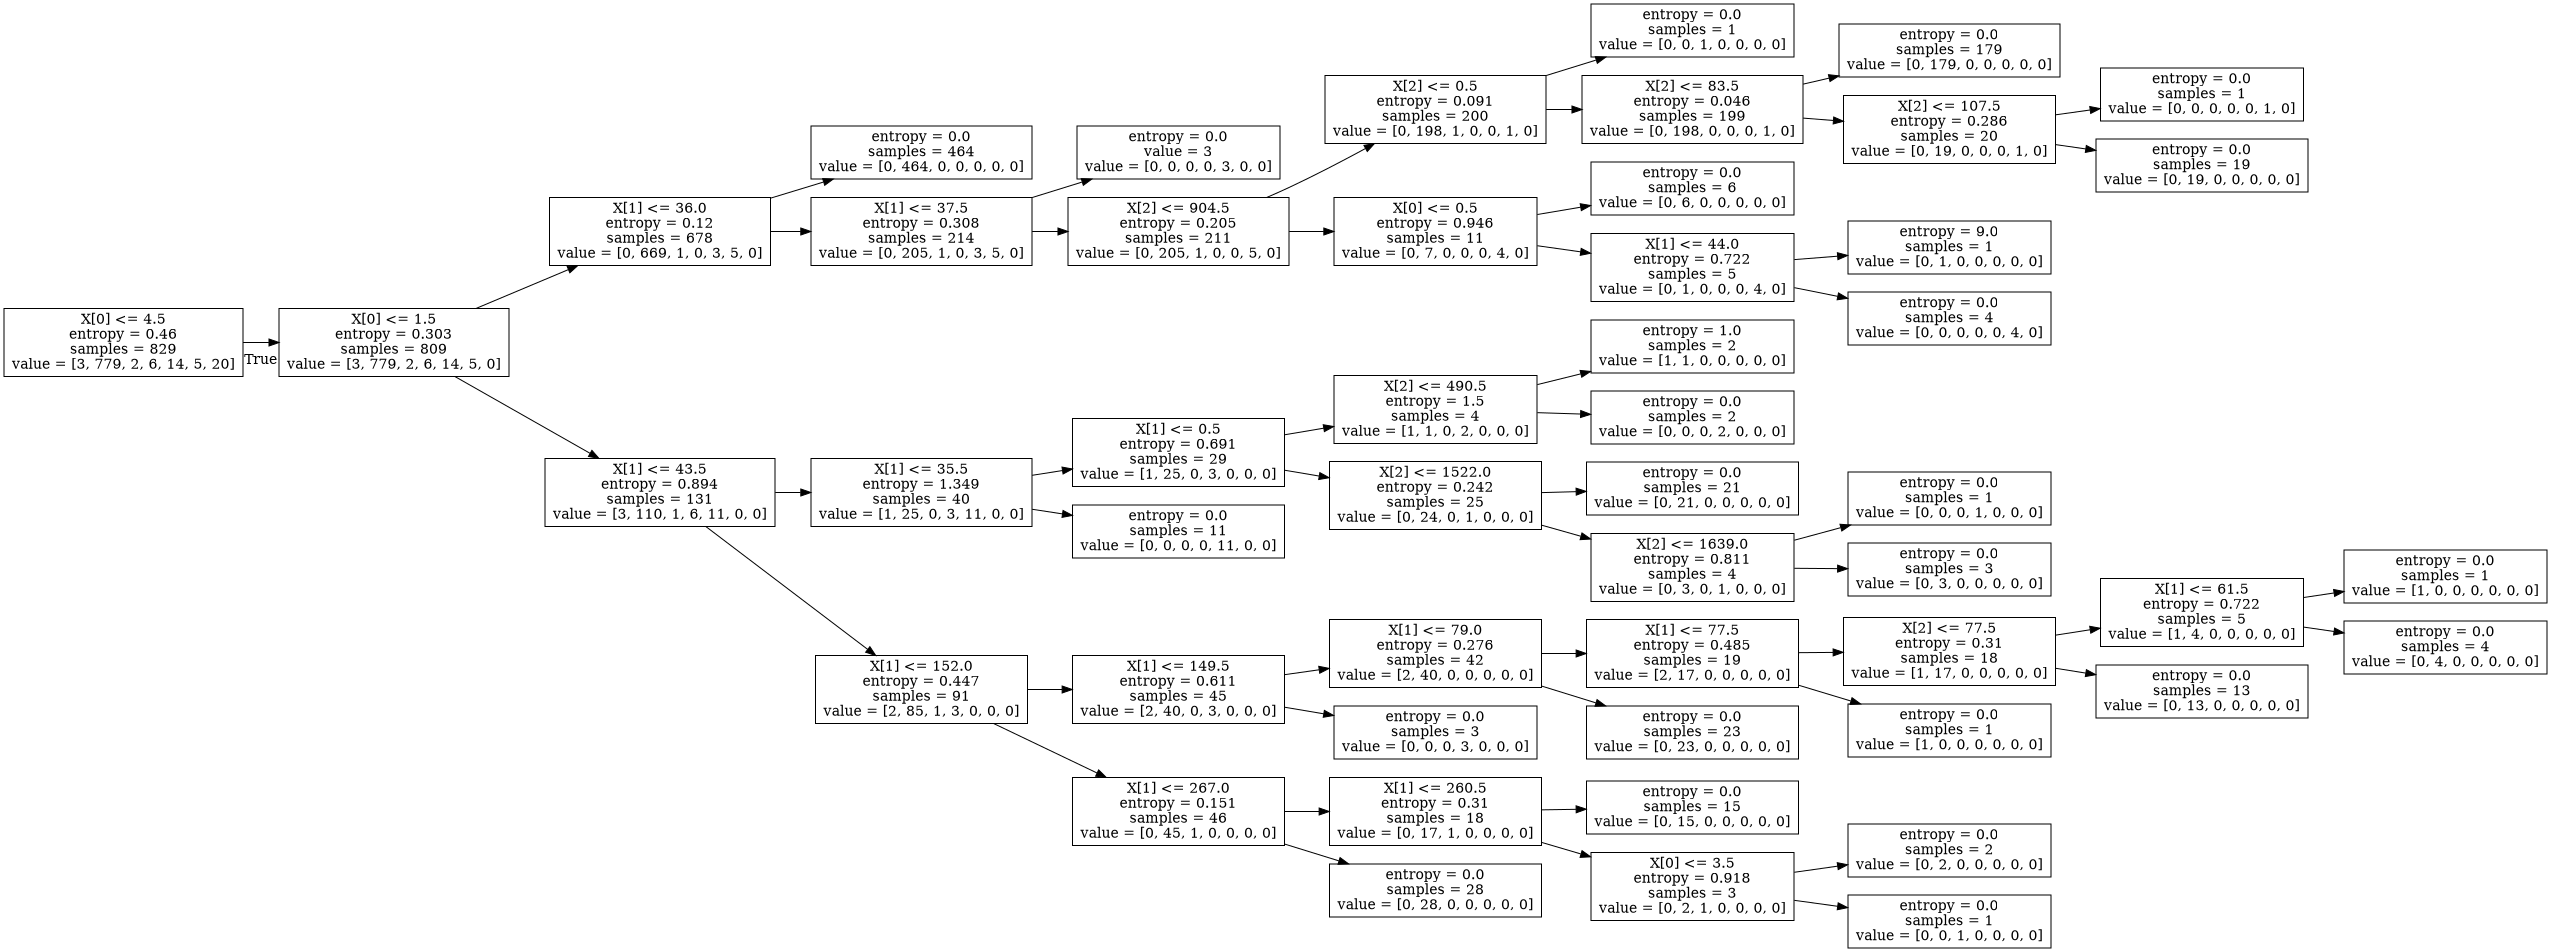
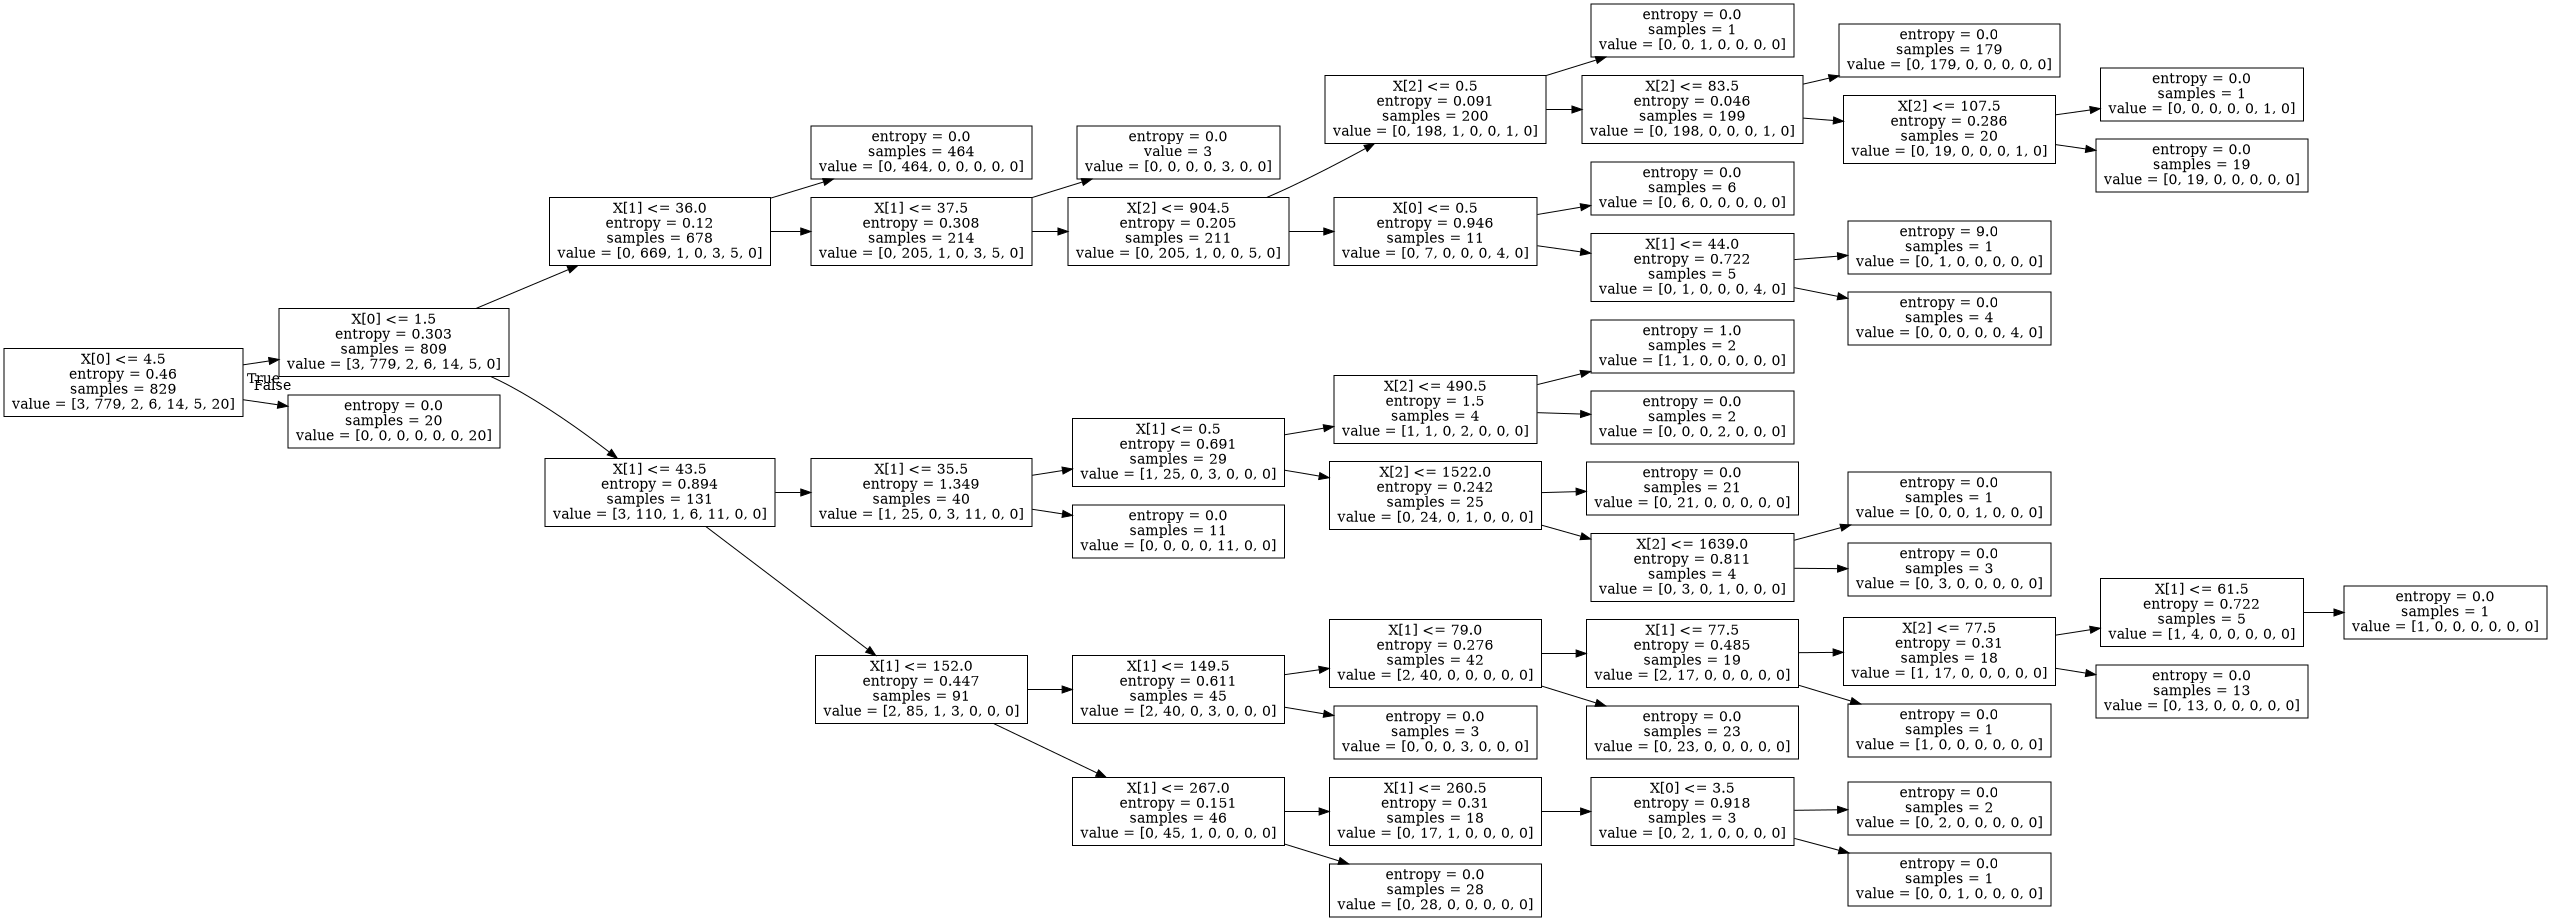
none -> (394, 422)
(2446, 648) -> none
(1692, 808) -> none
